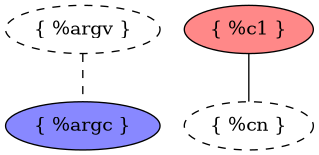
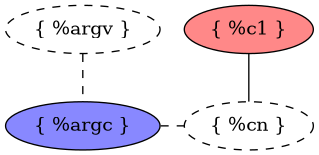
none -> (173, 126)
